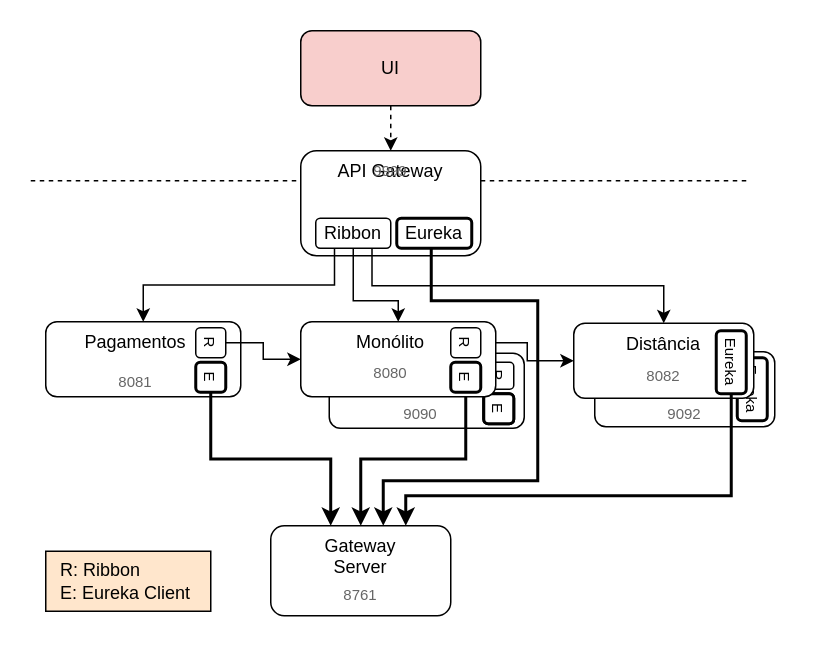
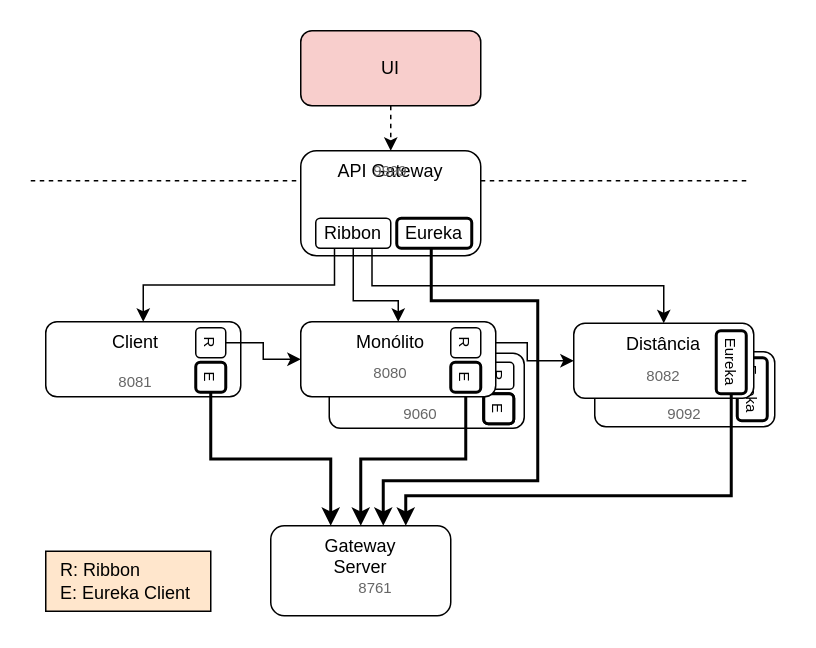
(136, 343) -> (136, 343)
(421, 413) -> (421, 413)
(361, 595) -> (376, 587)
